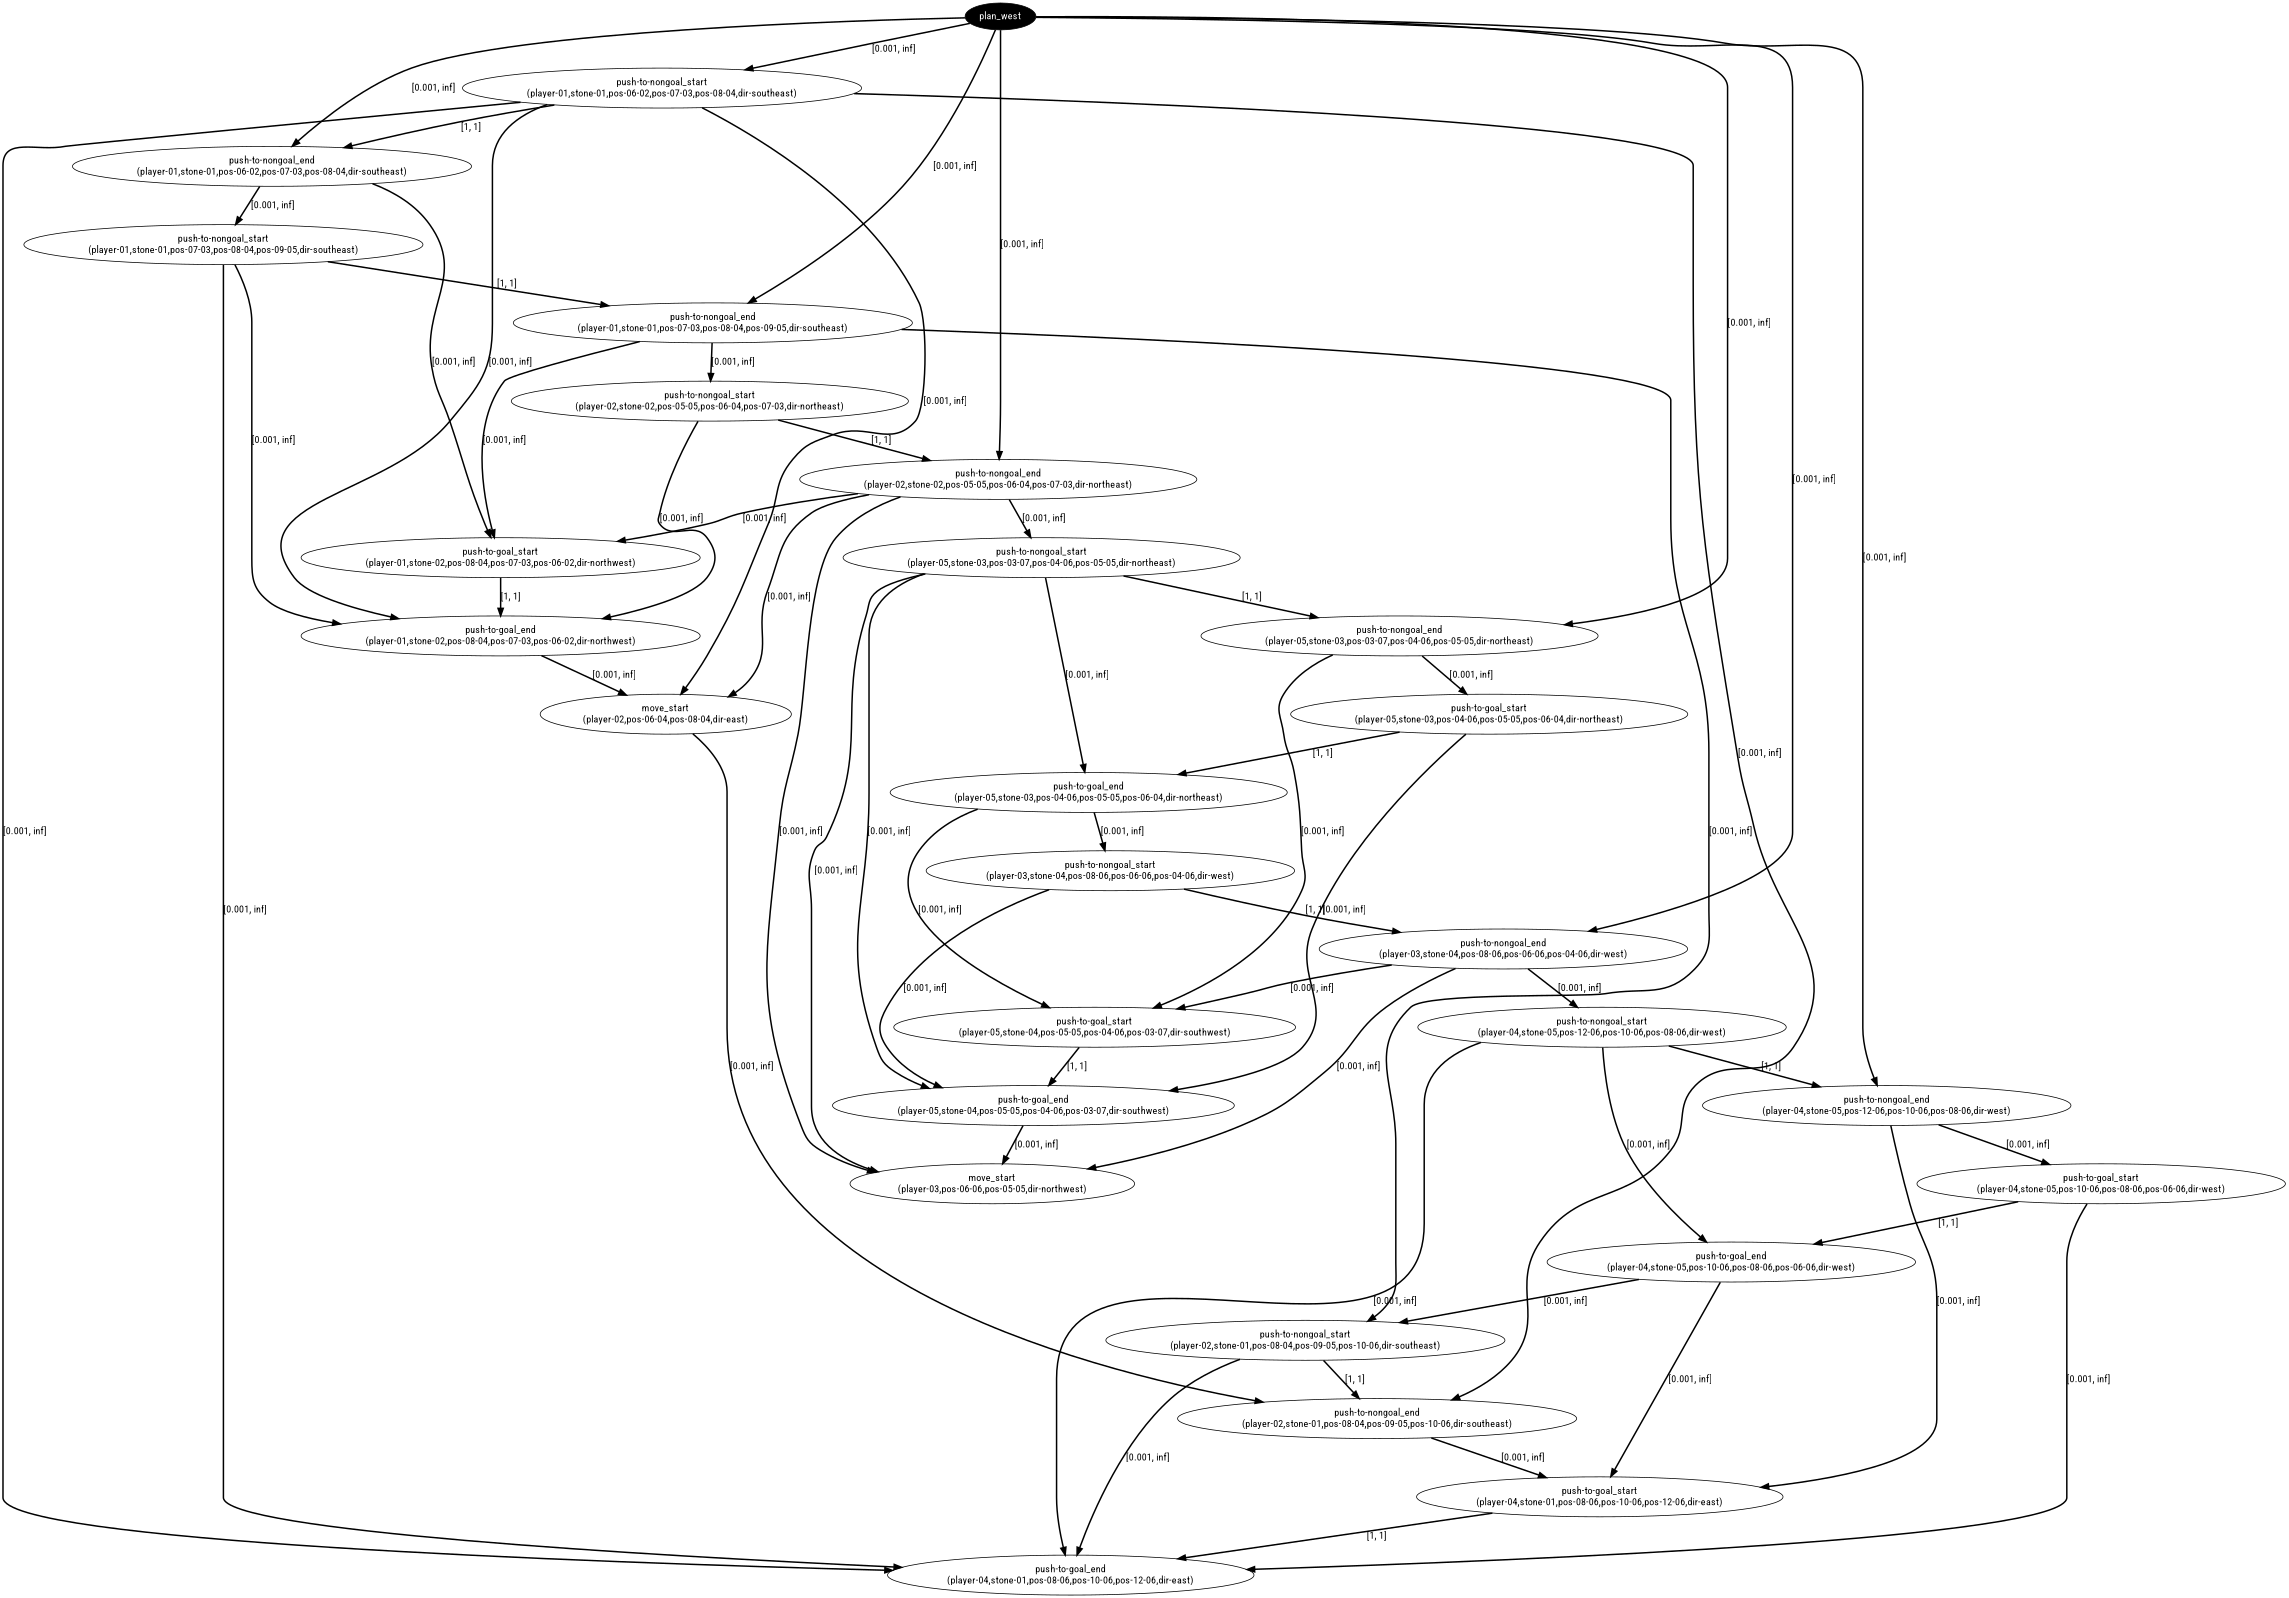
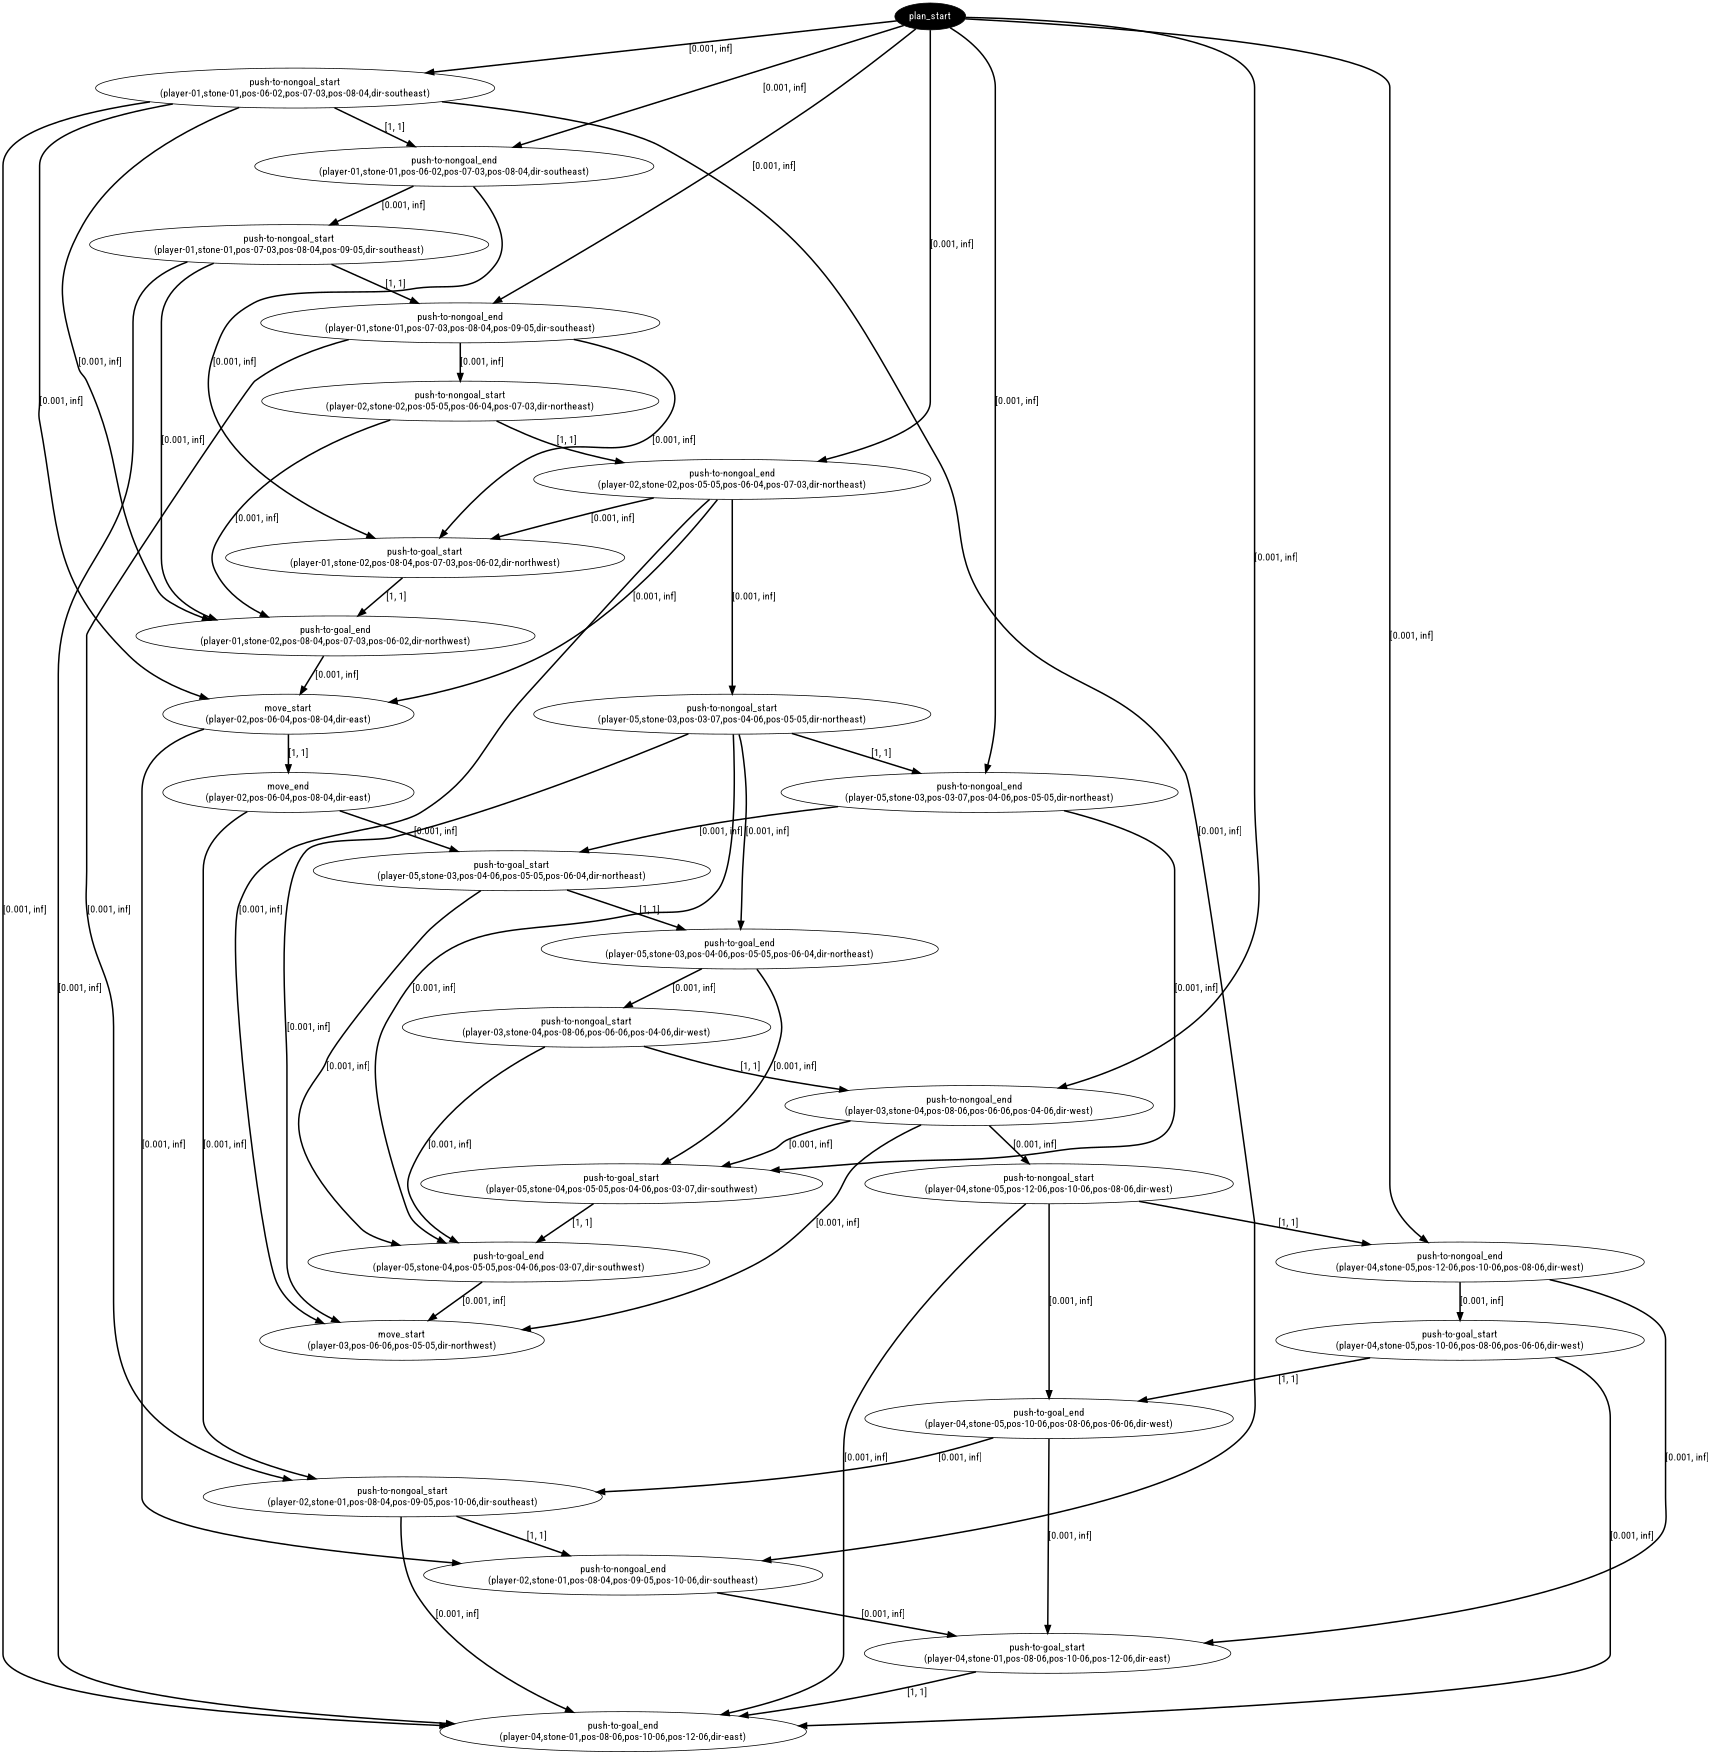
(1001, 16) -> (930, 16)
none -> (288, 792)
